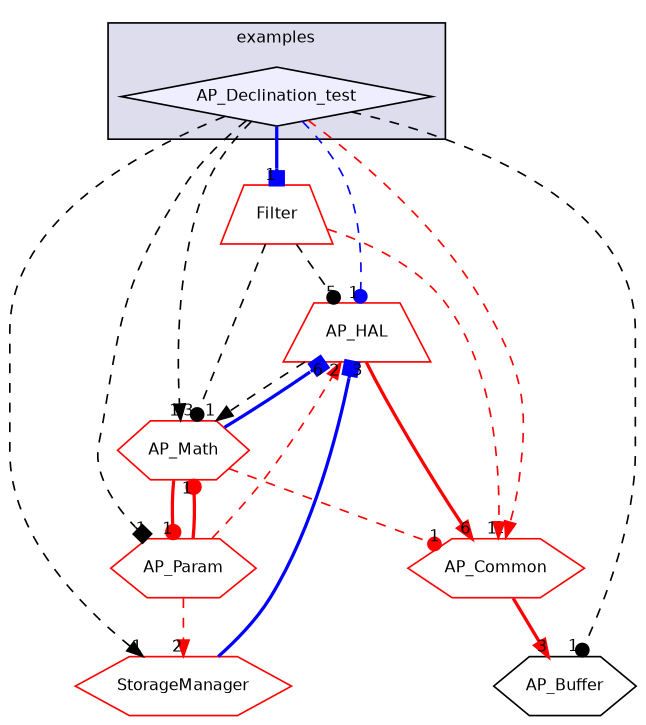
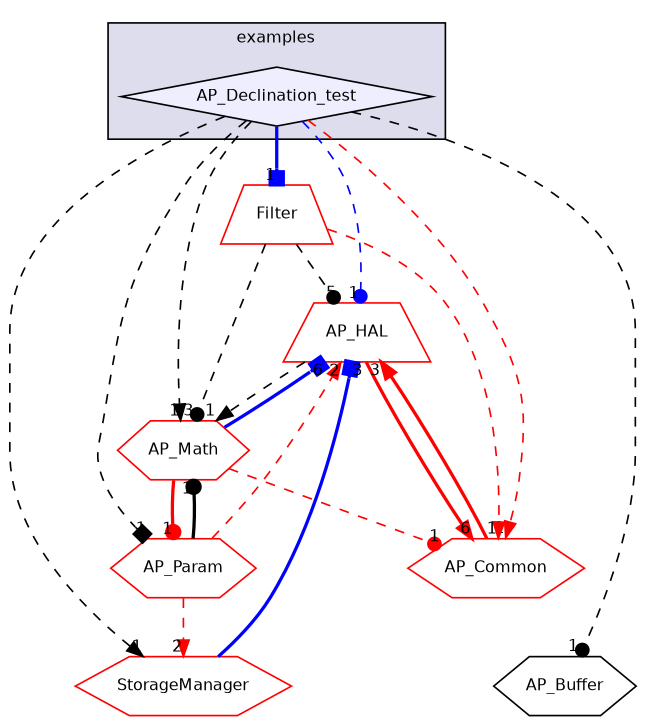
(194, 516) -> (194, 516)
(526, 620) -> (441, 456)
